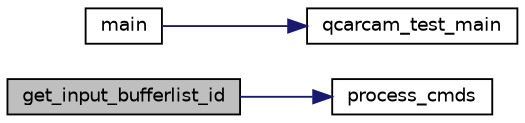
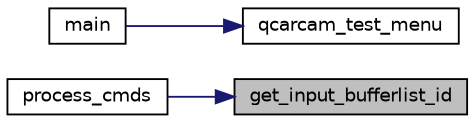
(412, 26) -> (351, 26)
(276, 97) -> (191, 97)
